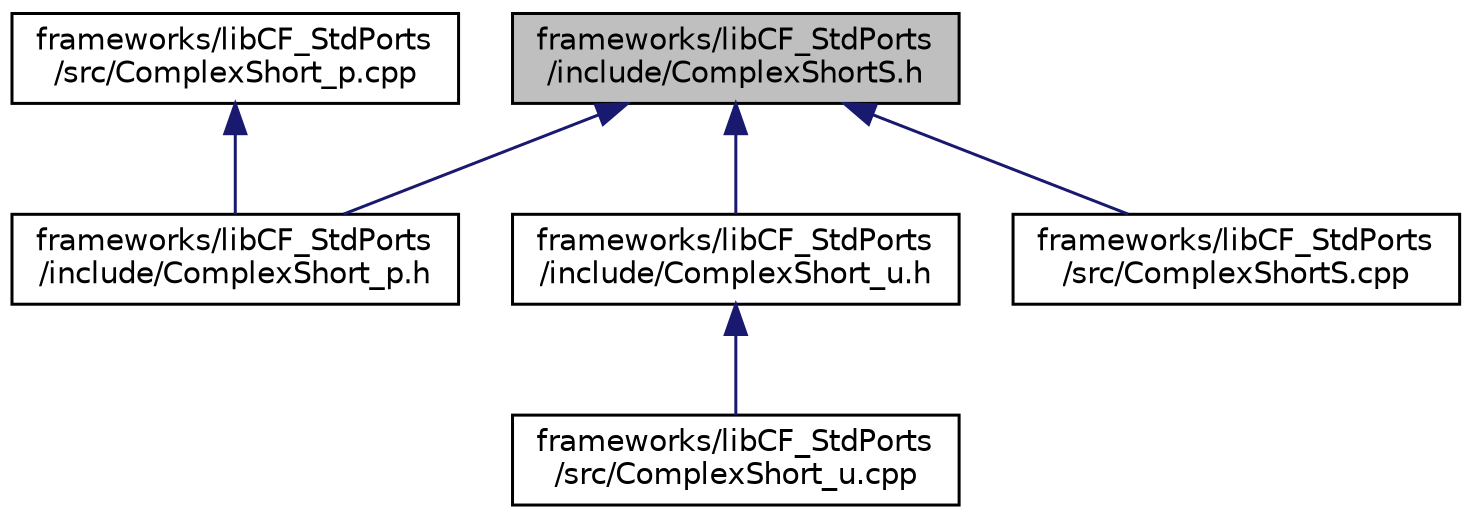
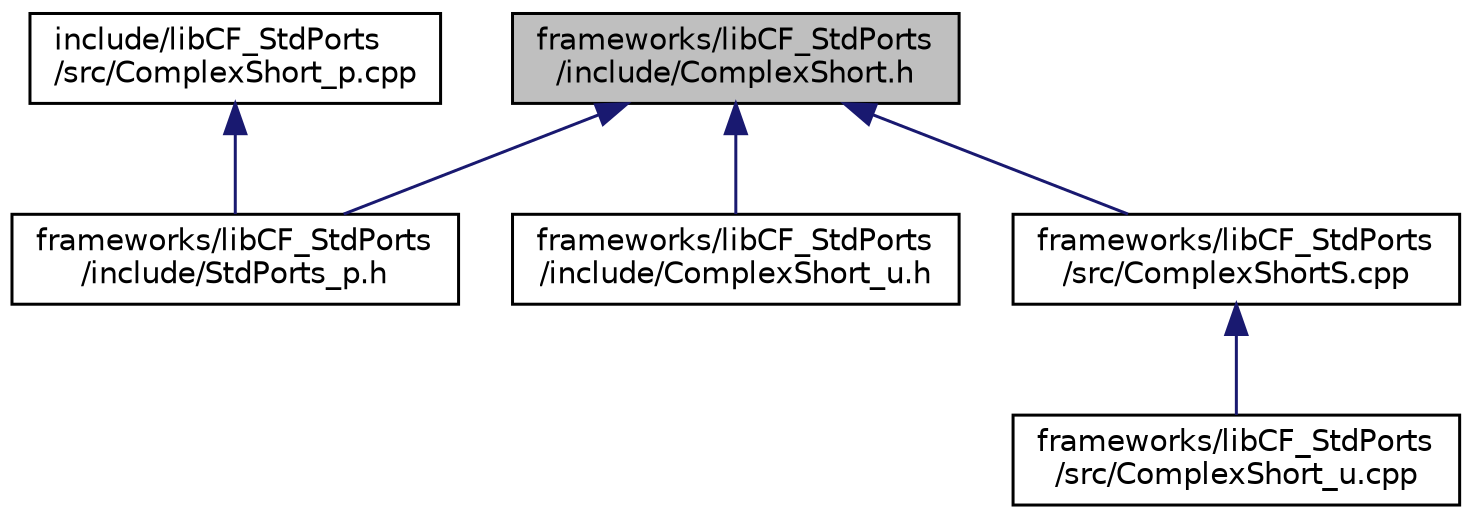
(235, 58) -> (235, 58)
(736, 58) -> (736, 58)
(235, 259) -> (235, 259)
(736, 375) -> (1236, 375)
